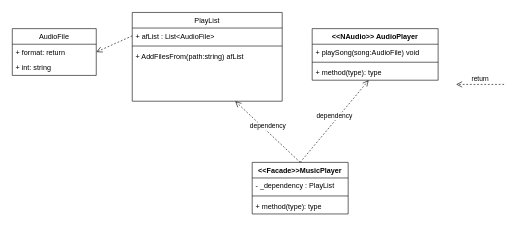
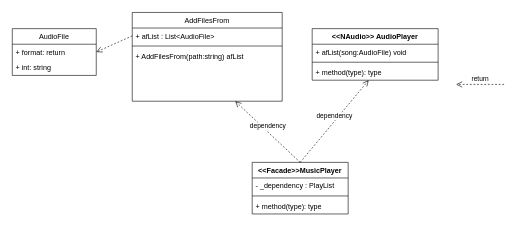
(207, 20) -> (207, 20)
(371, 52) -> (367, 52)
